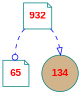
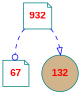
(16, 73) -> (16, 73)
(60, 73) -> (60, 73)
